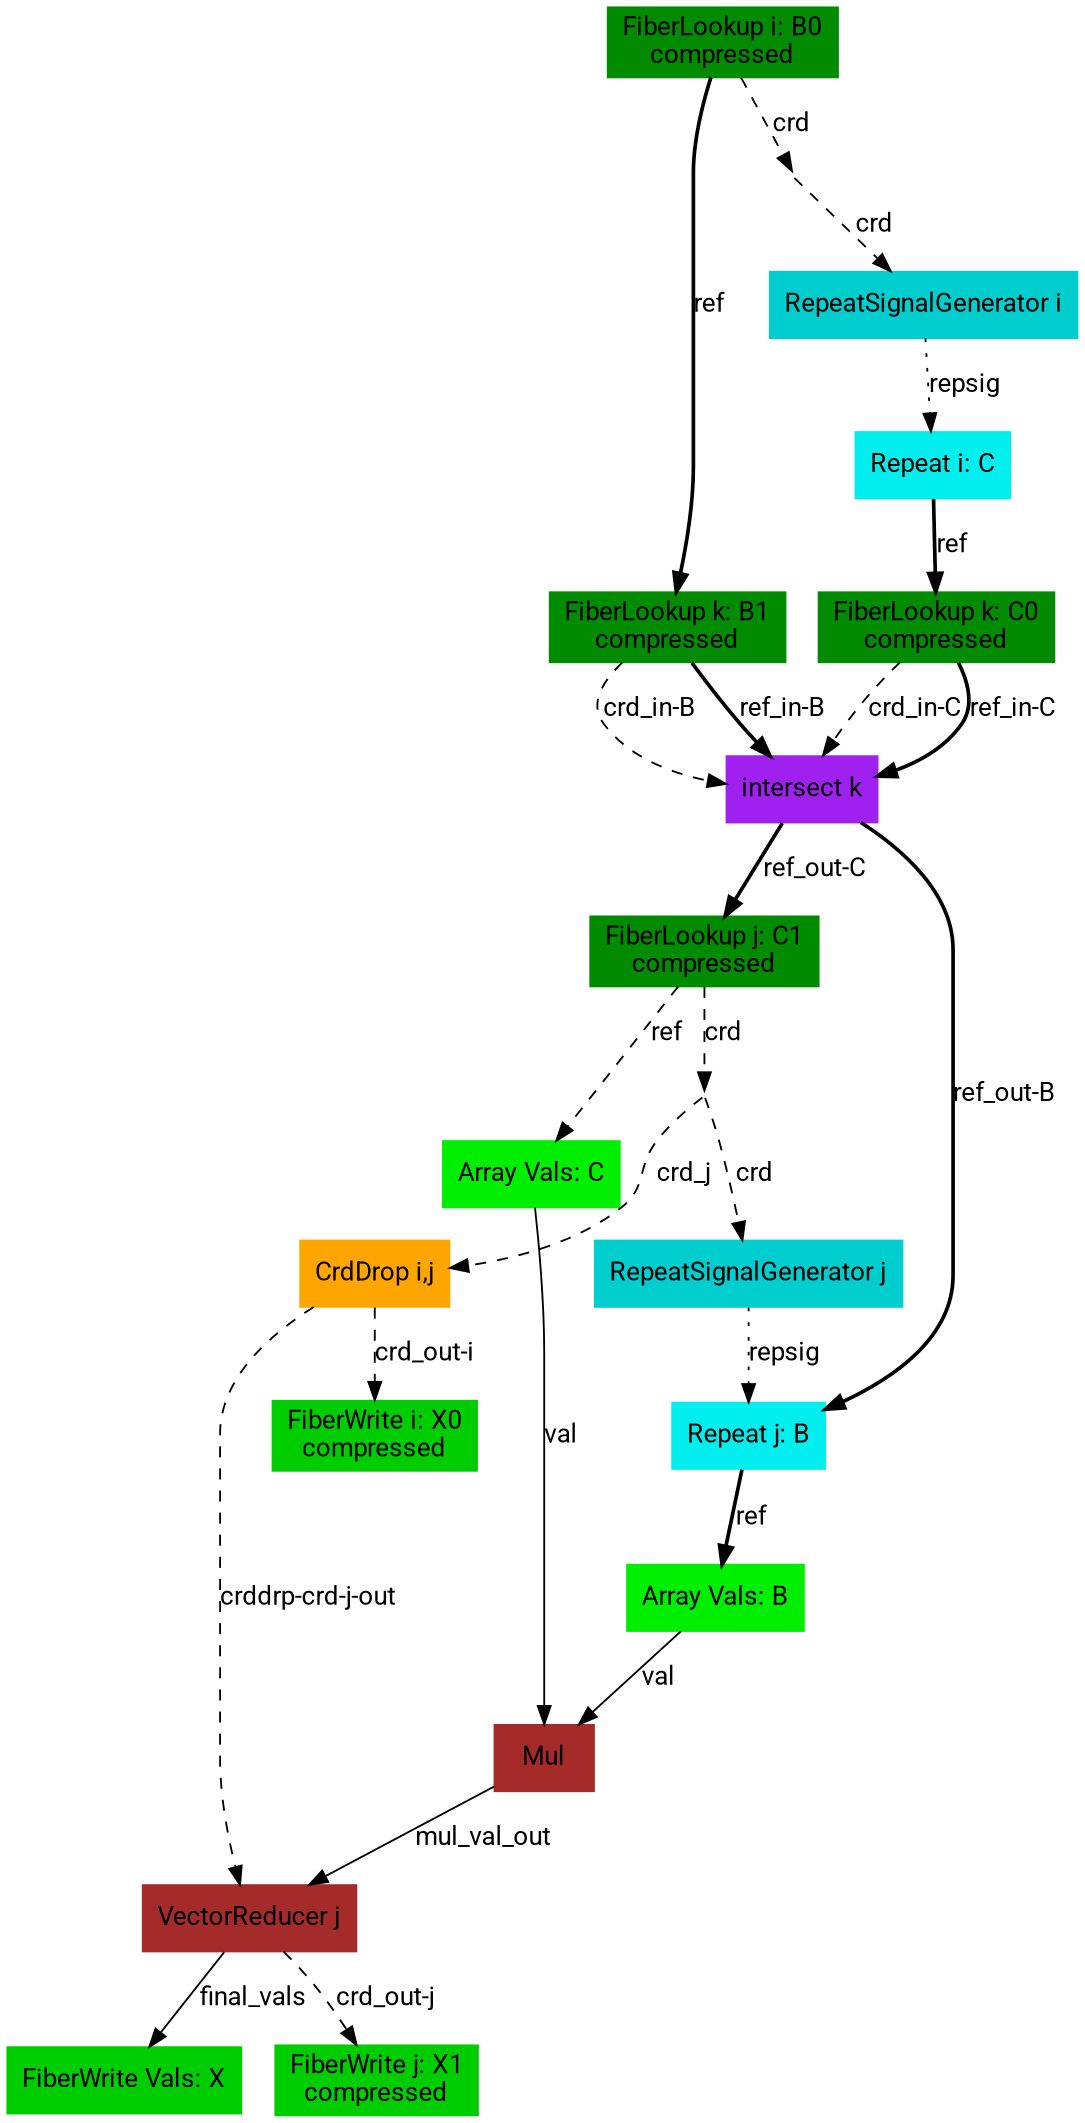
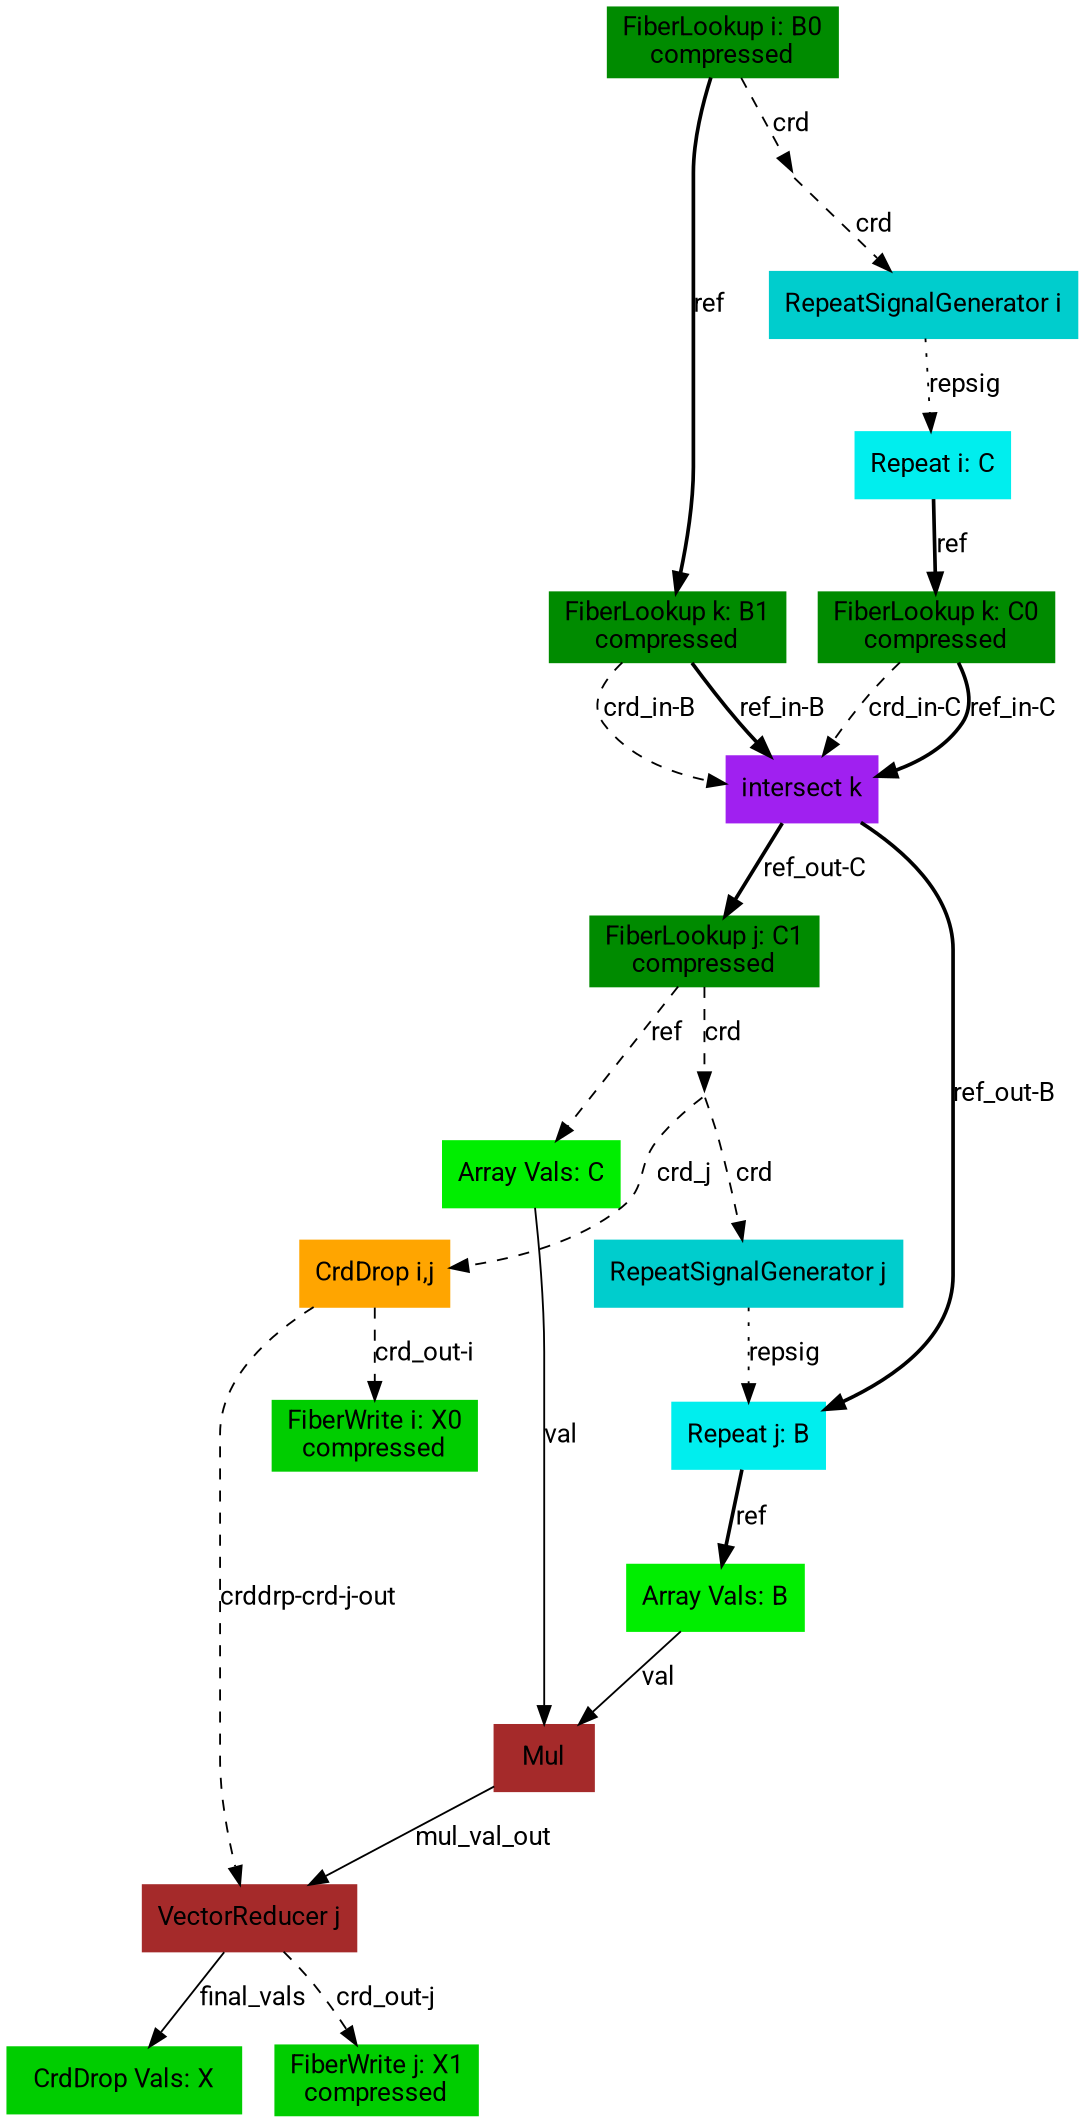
(124, 2080) -> (124, 2080)
